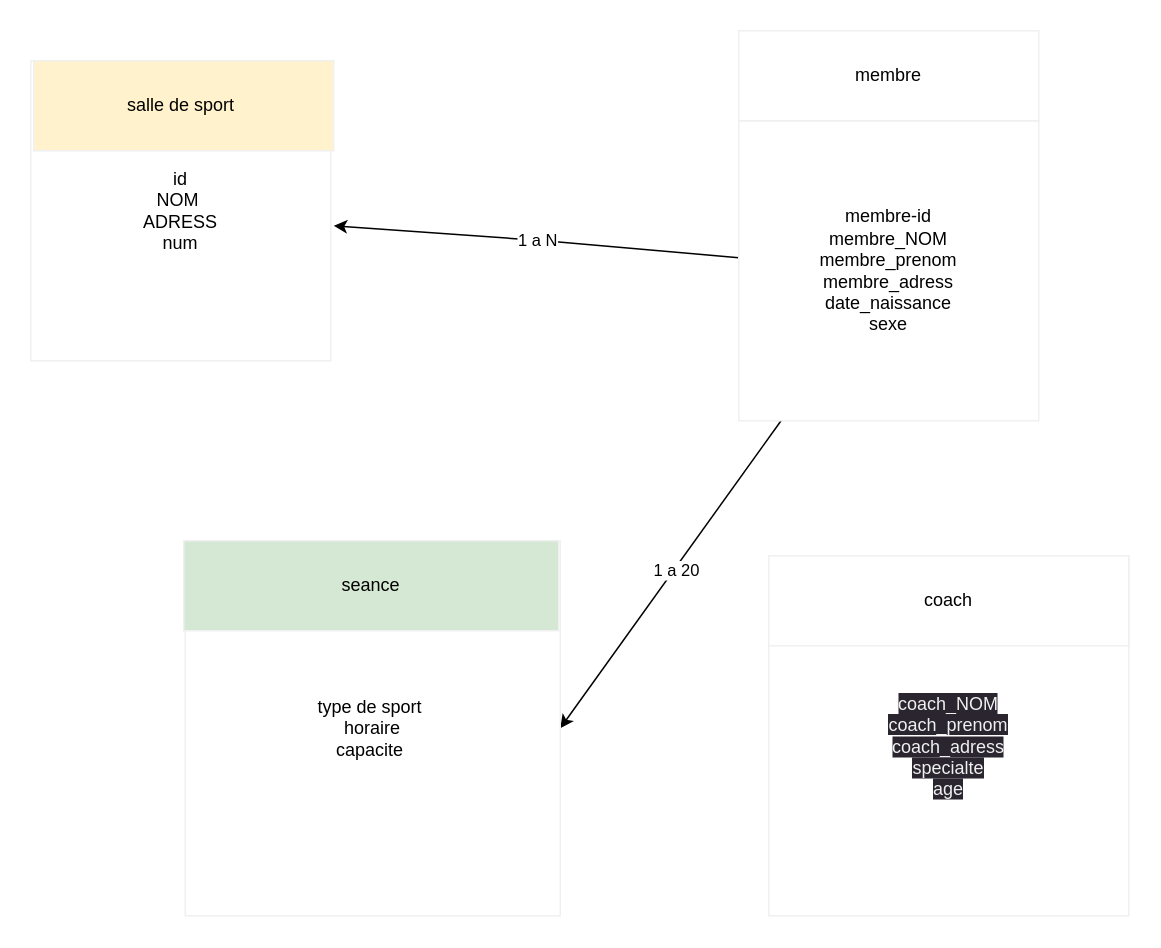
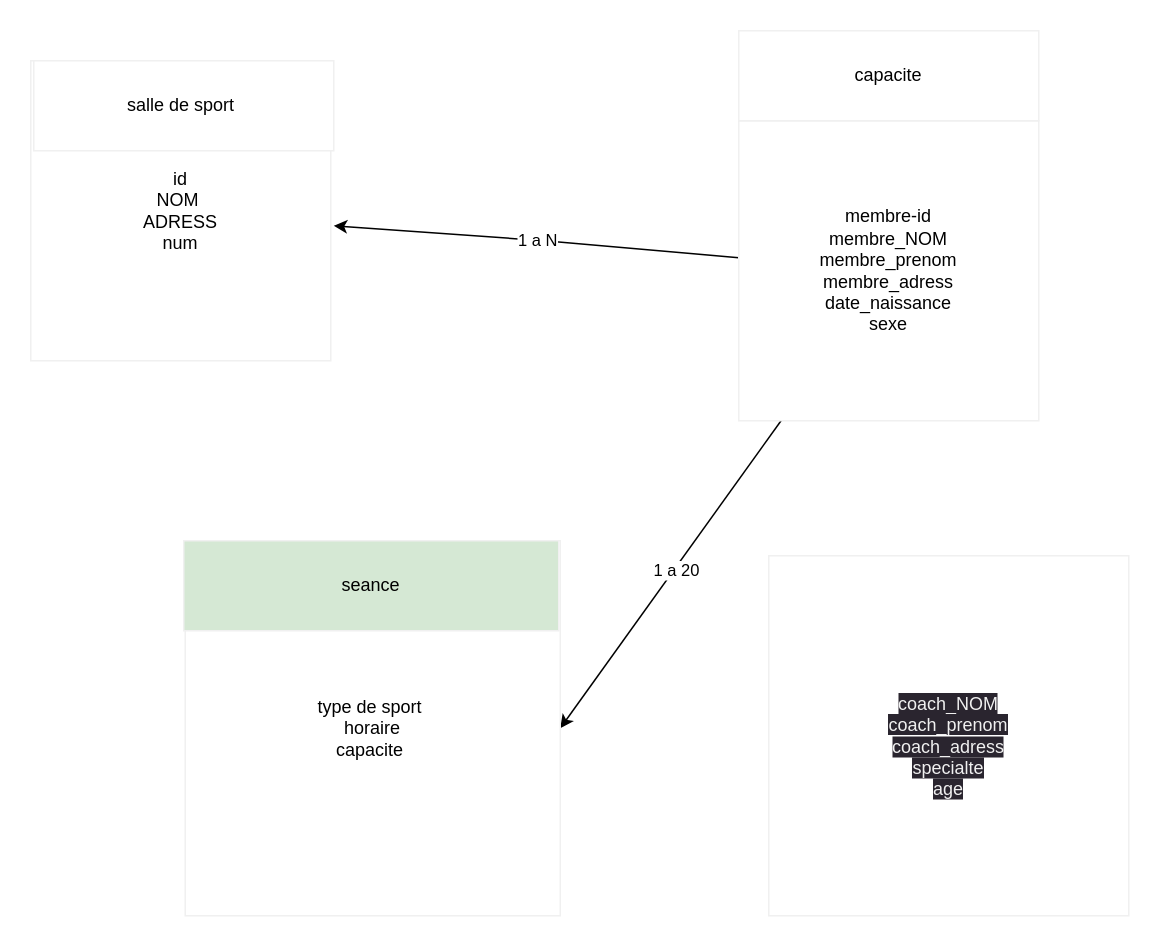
(889, 76) -> (889, 76)
(184, 106) -> (184, 106)
(949, 601) -> none
